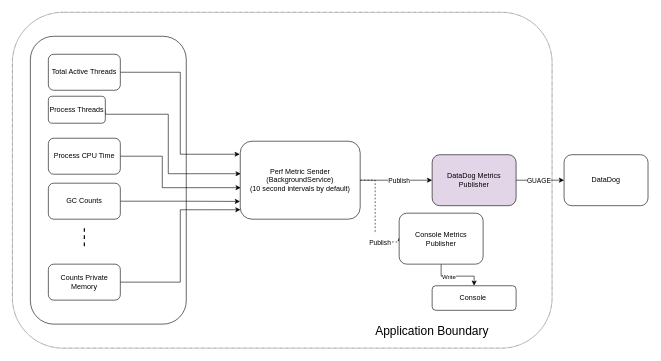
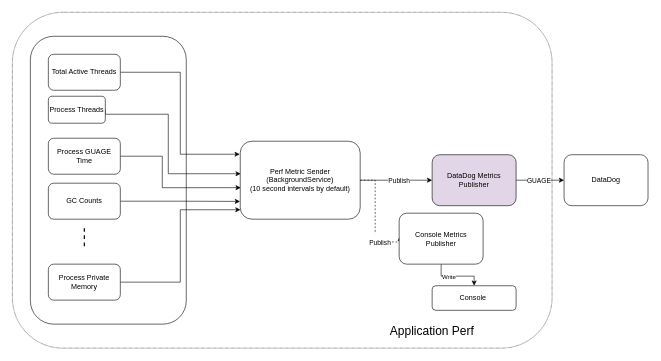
(84, 156) -> (84, 156)
(84, 282) -> (84, 282)
(432, 330) -> (432, 330)
